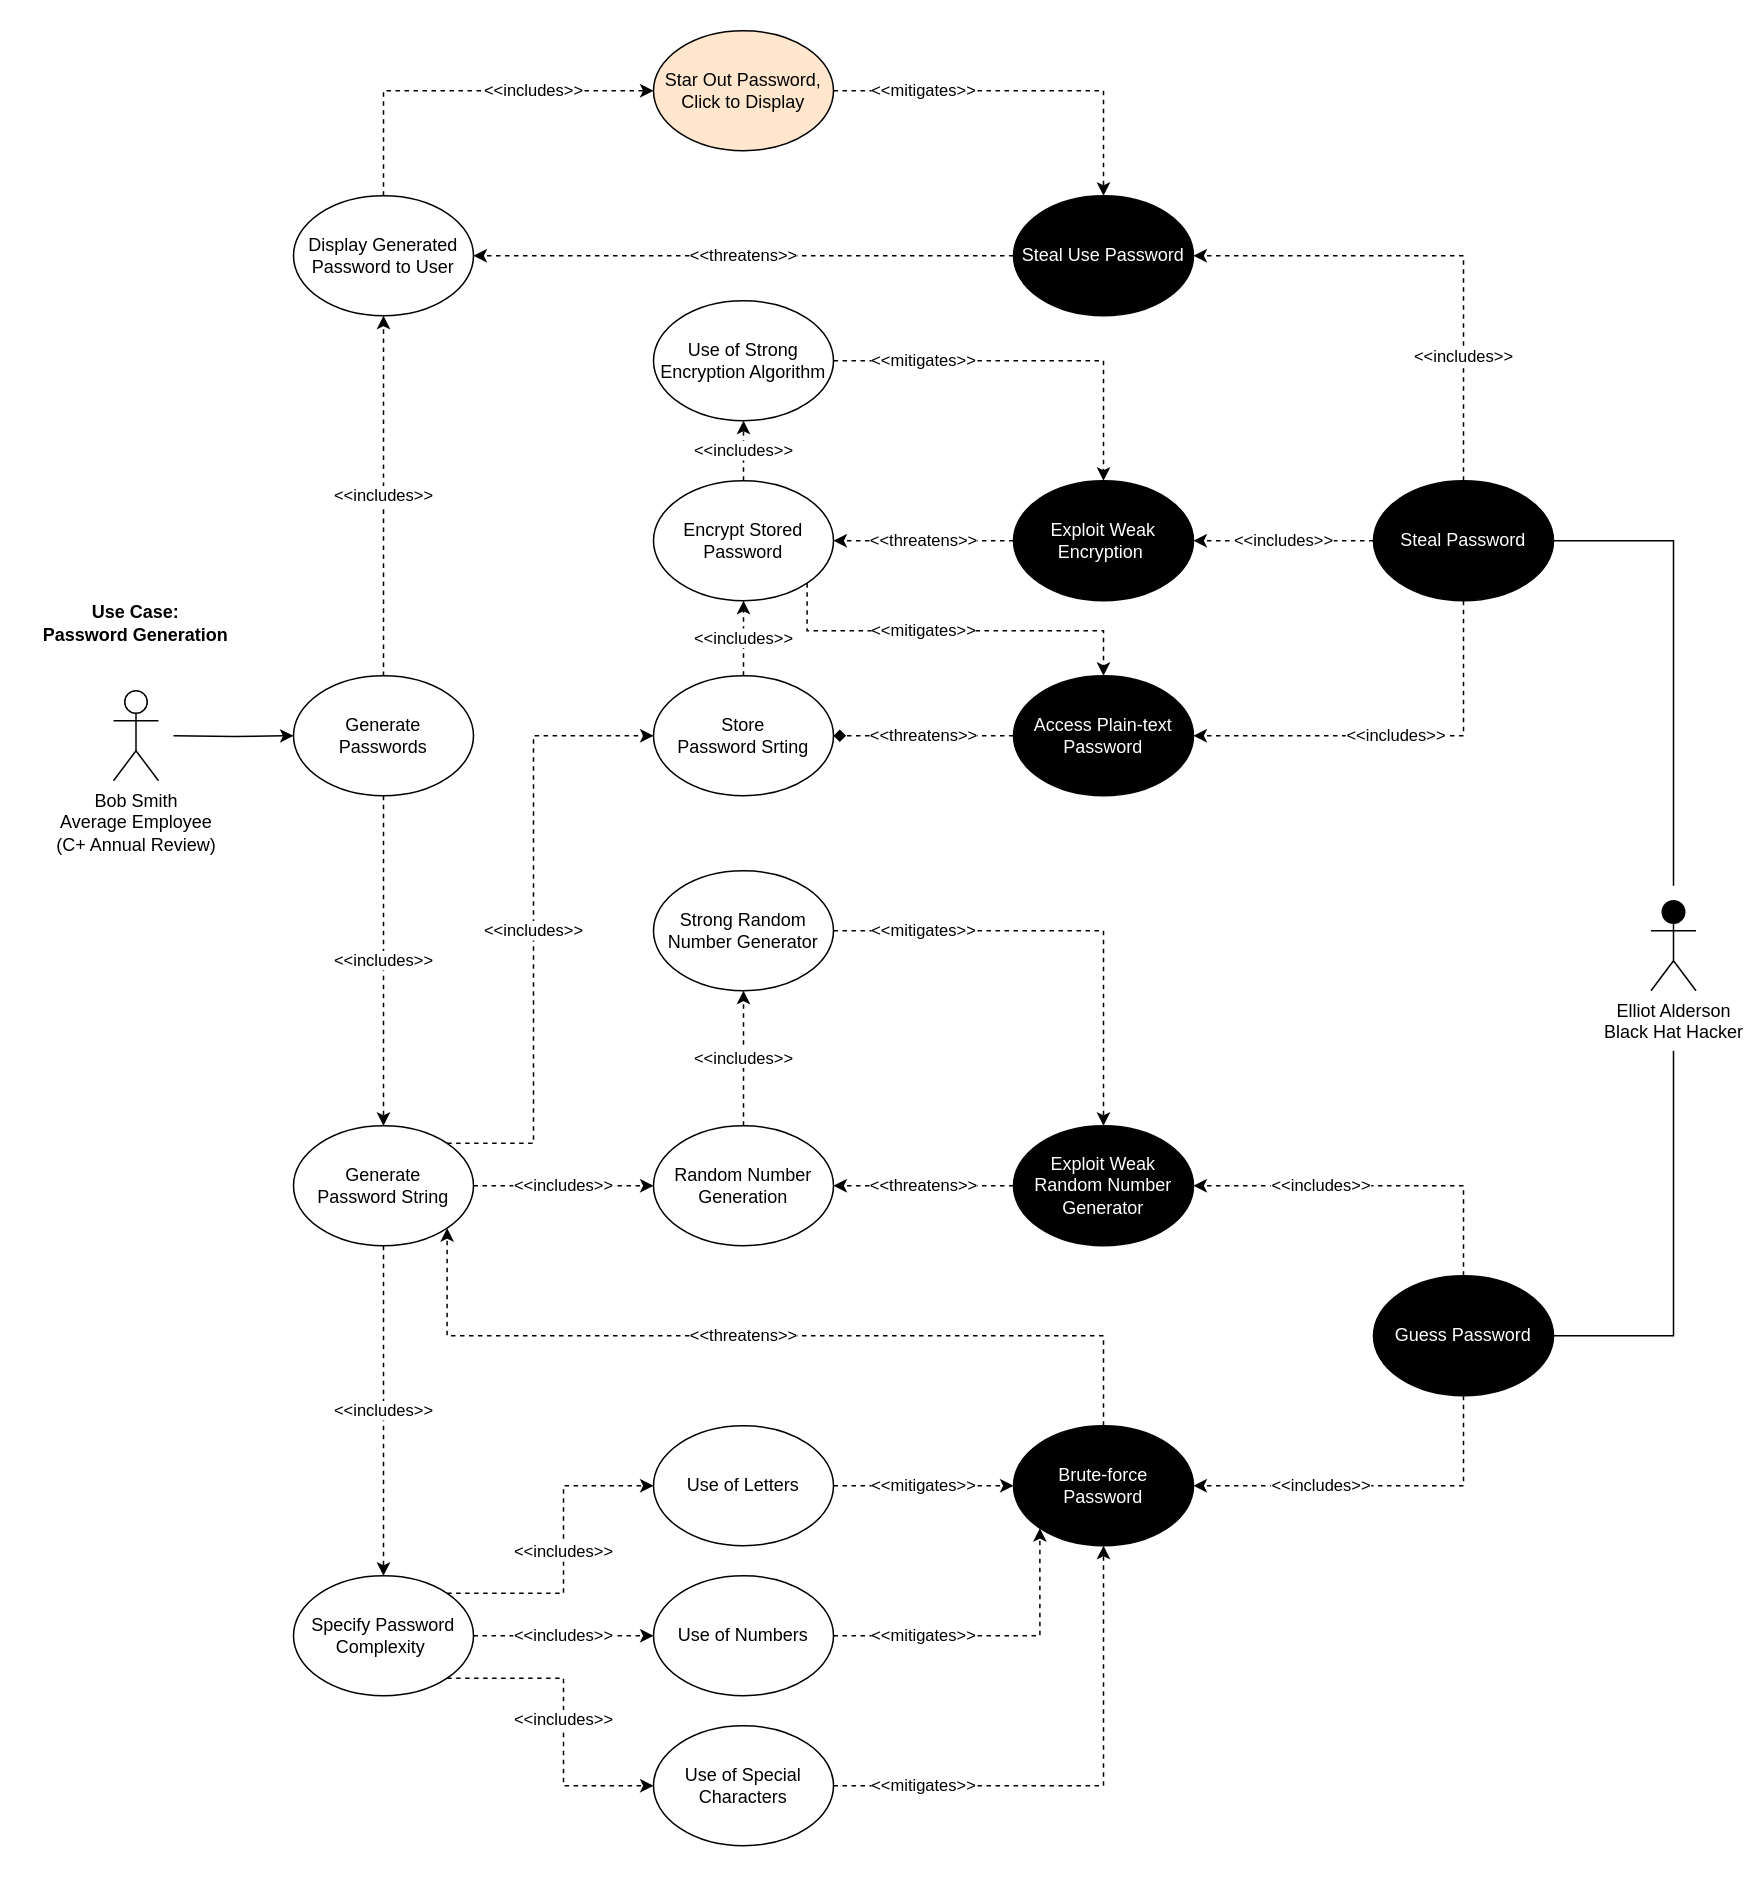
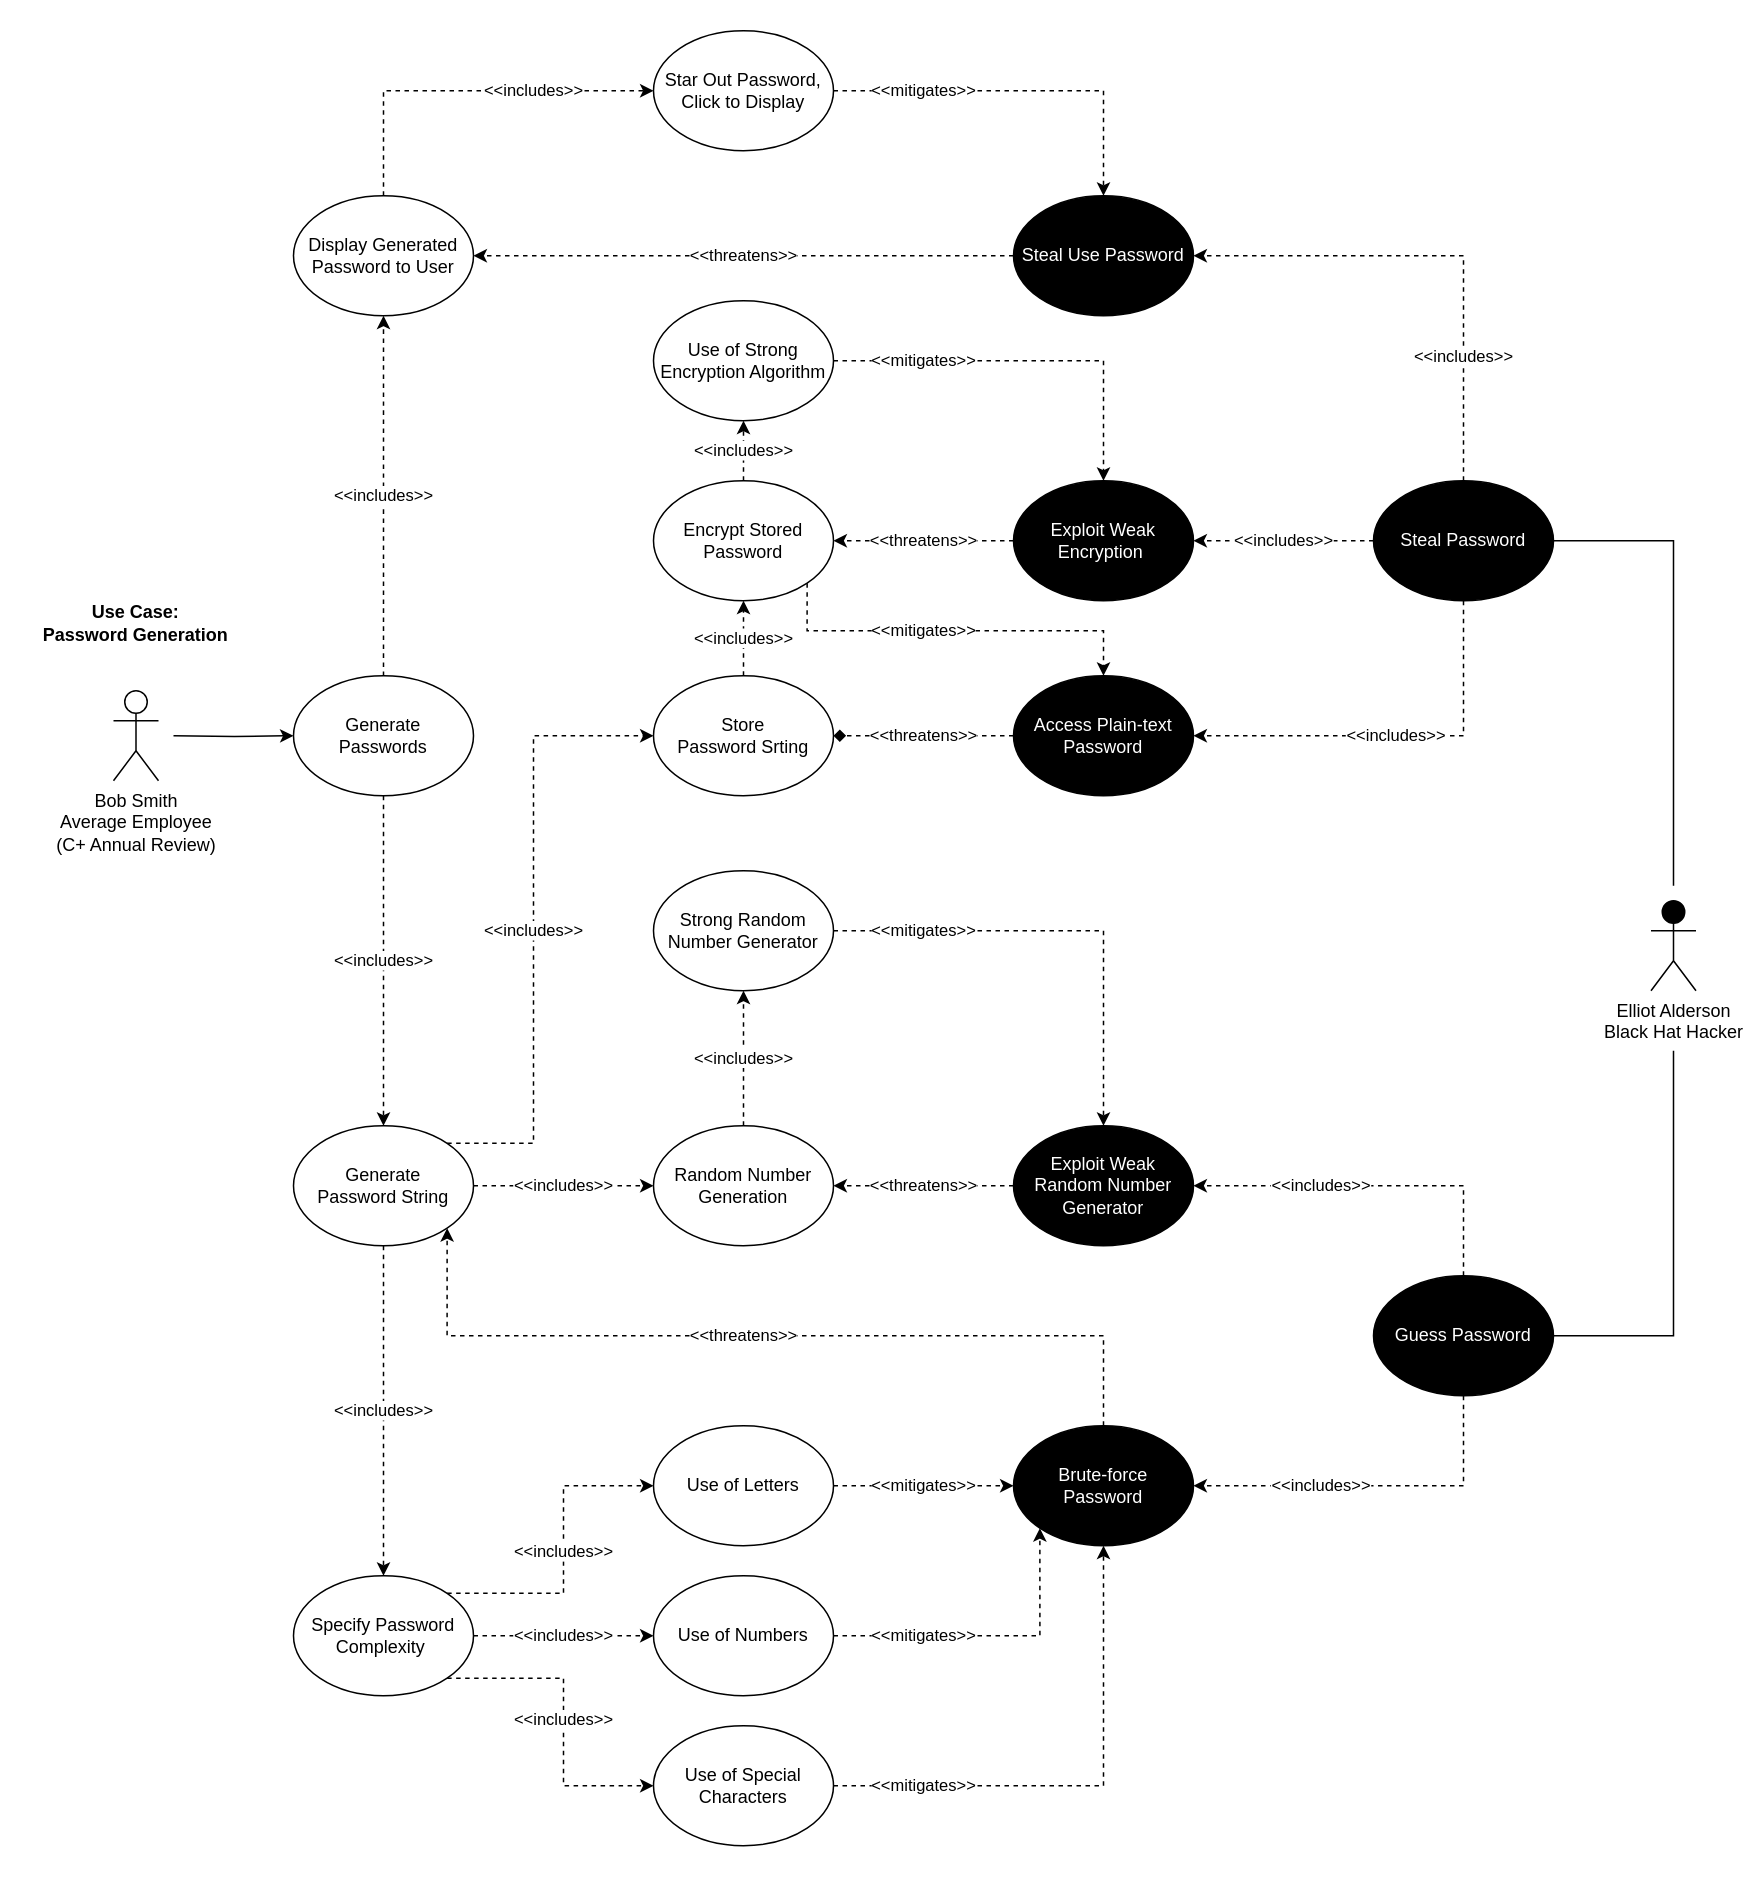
(743, 91) -> (743, 91)
